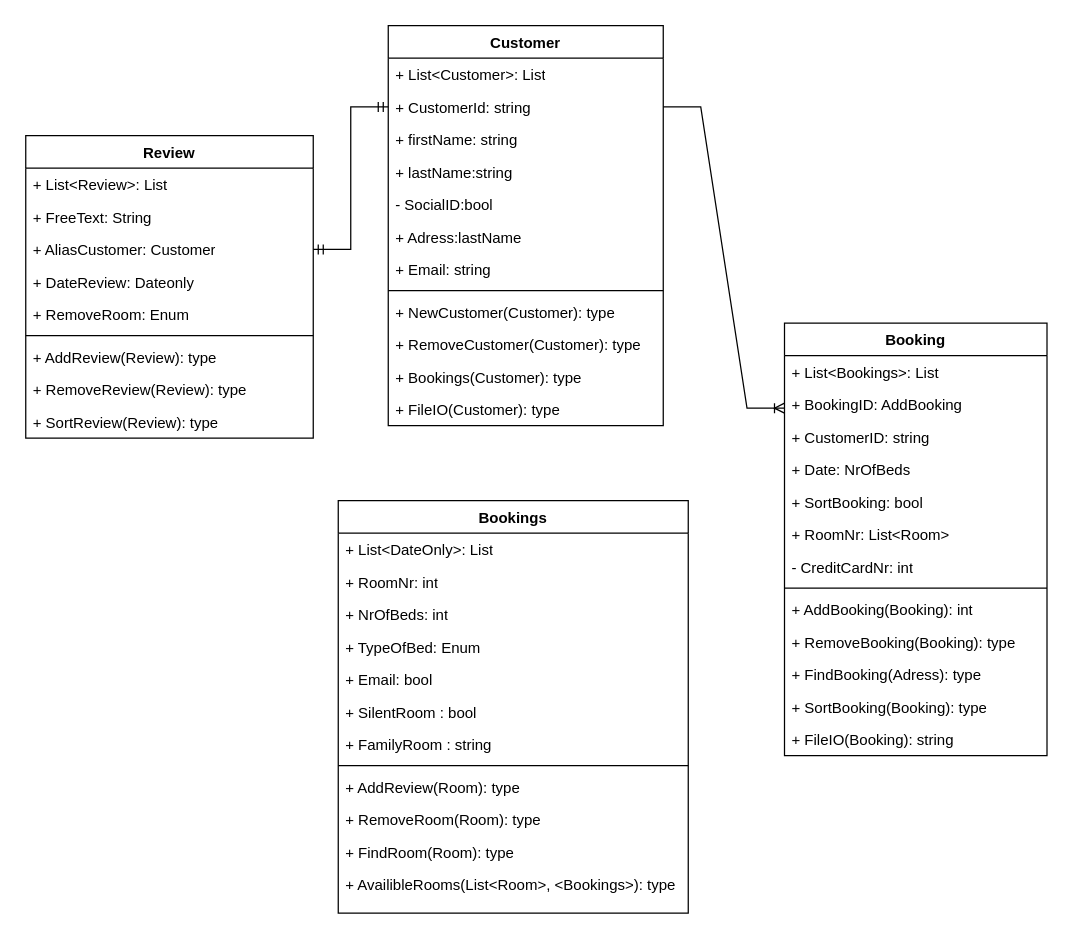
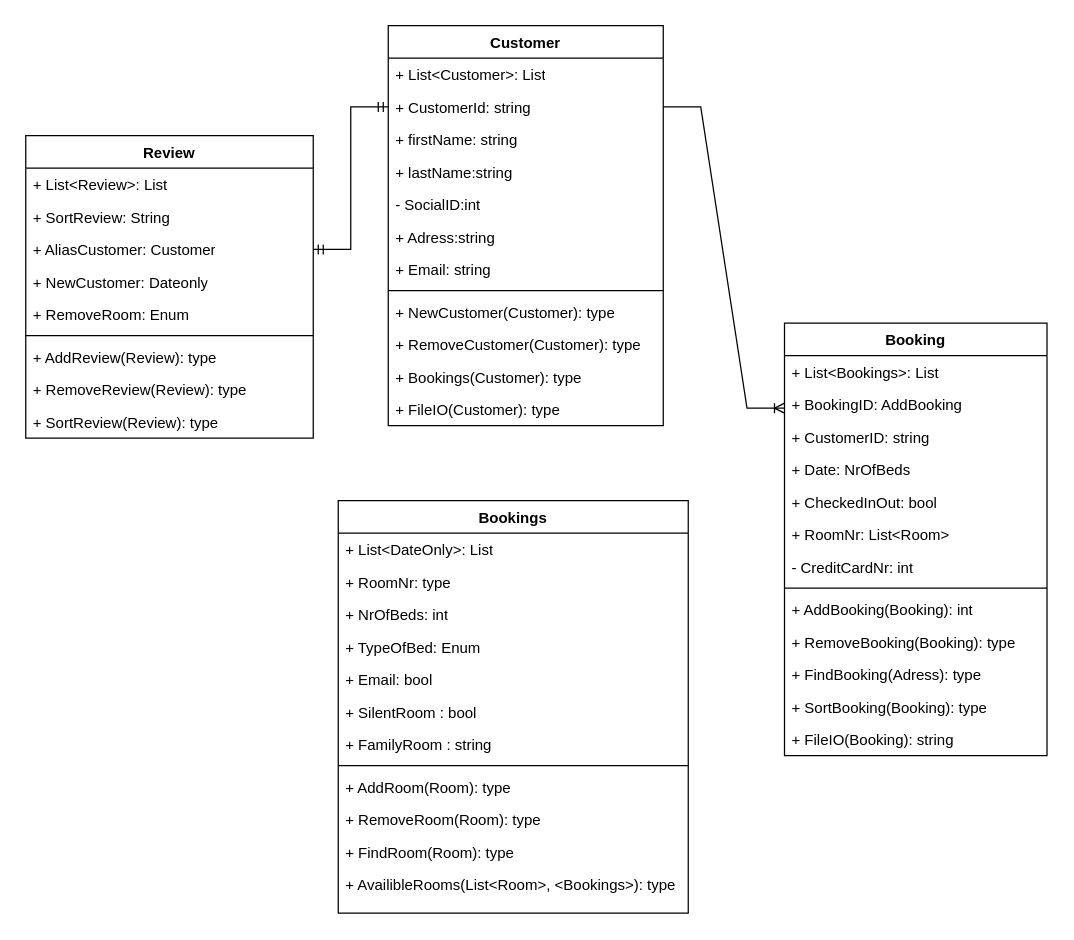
(449, 206) -> (445, 206)
(101, 218) -> (107, 218)
(461, 238) -> (453, 238)
(116, 283) -> (122, 283)
(862, 503) -> (868, 503)
(392, 583) -> (399, 583)
(434, 788) -> (428, 788)
